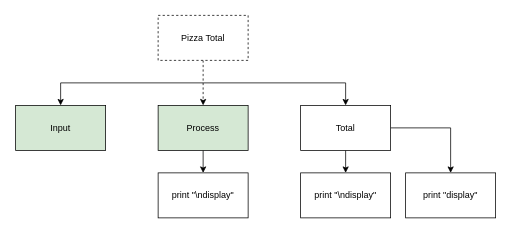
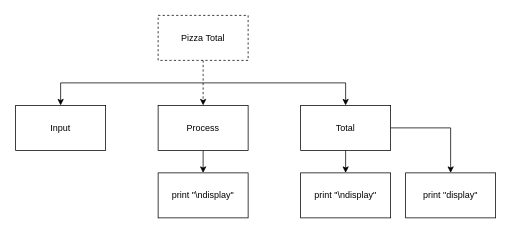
(60, 128) -> (60, 128)
(203, 128) -> (203, 128)
